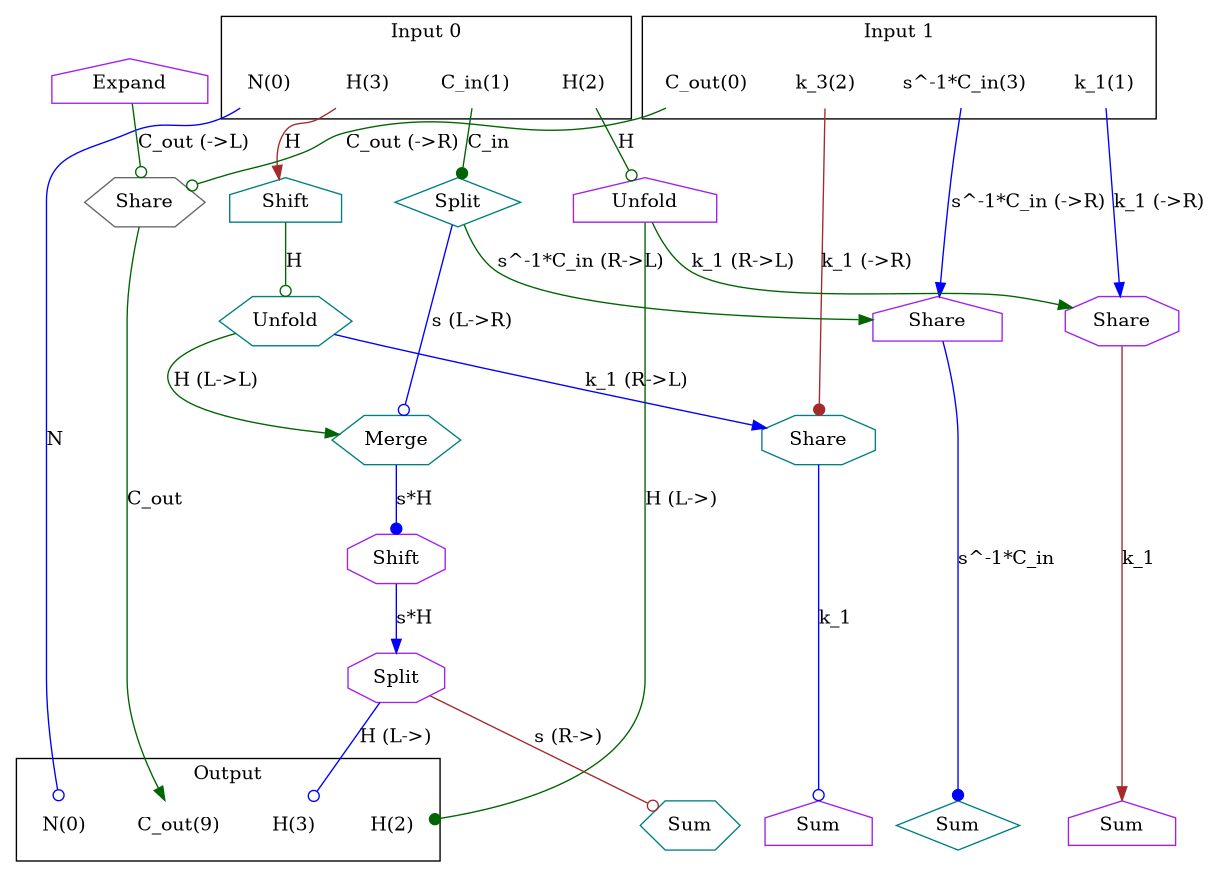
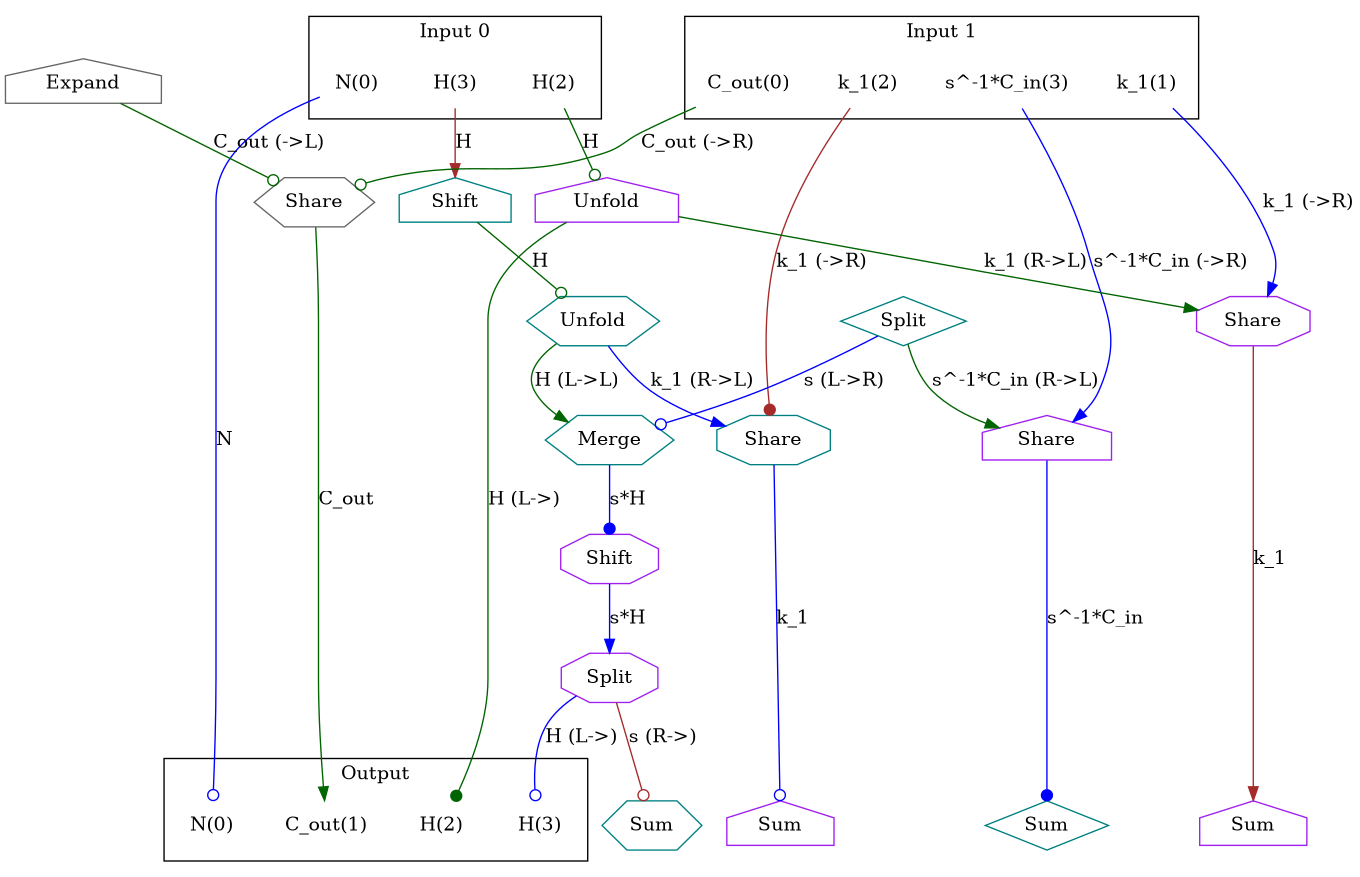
(130, 83) -> (83, 83)
(476, 83) -> none
(825, 83) -> (868, 83)
(179, 825) -> (327, 825)
